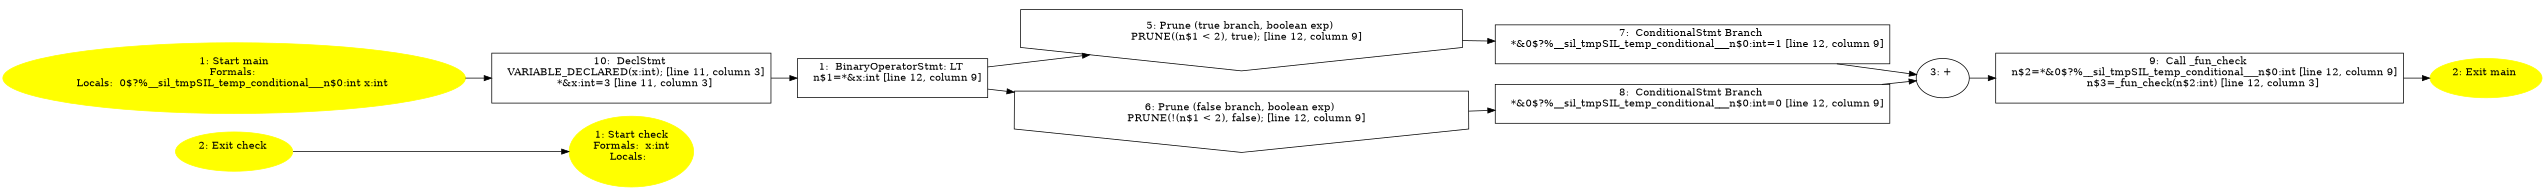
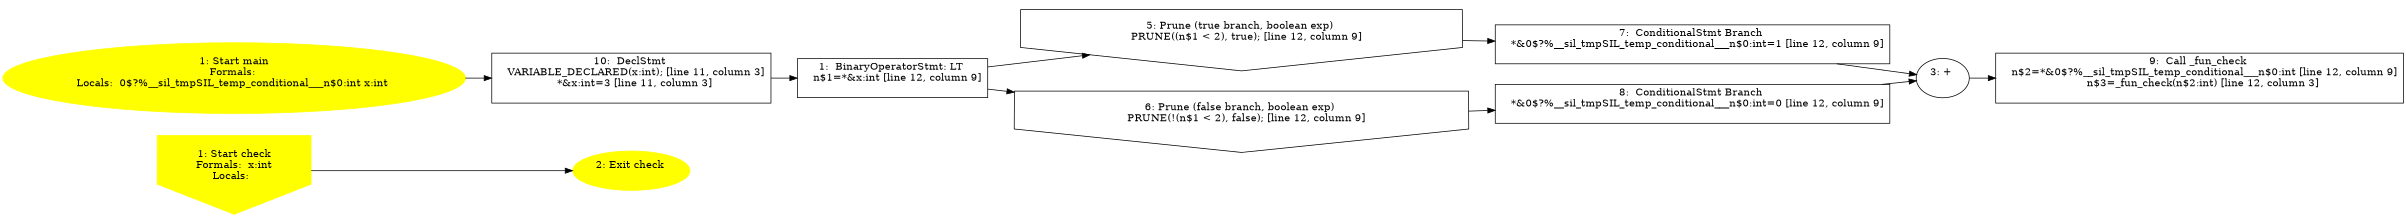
(2486, 78) -> none
(427, 152) -> (438, 171)
(631, 152) -> (234, 171)
